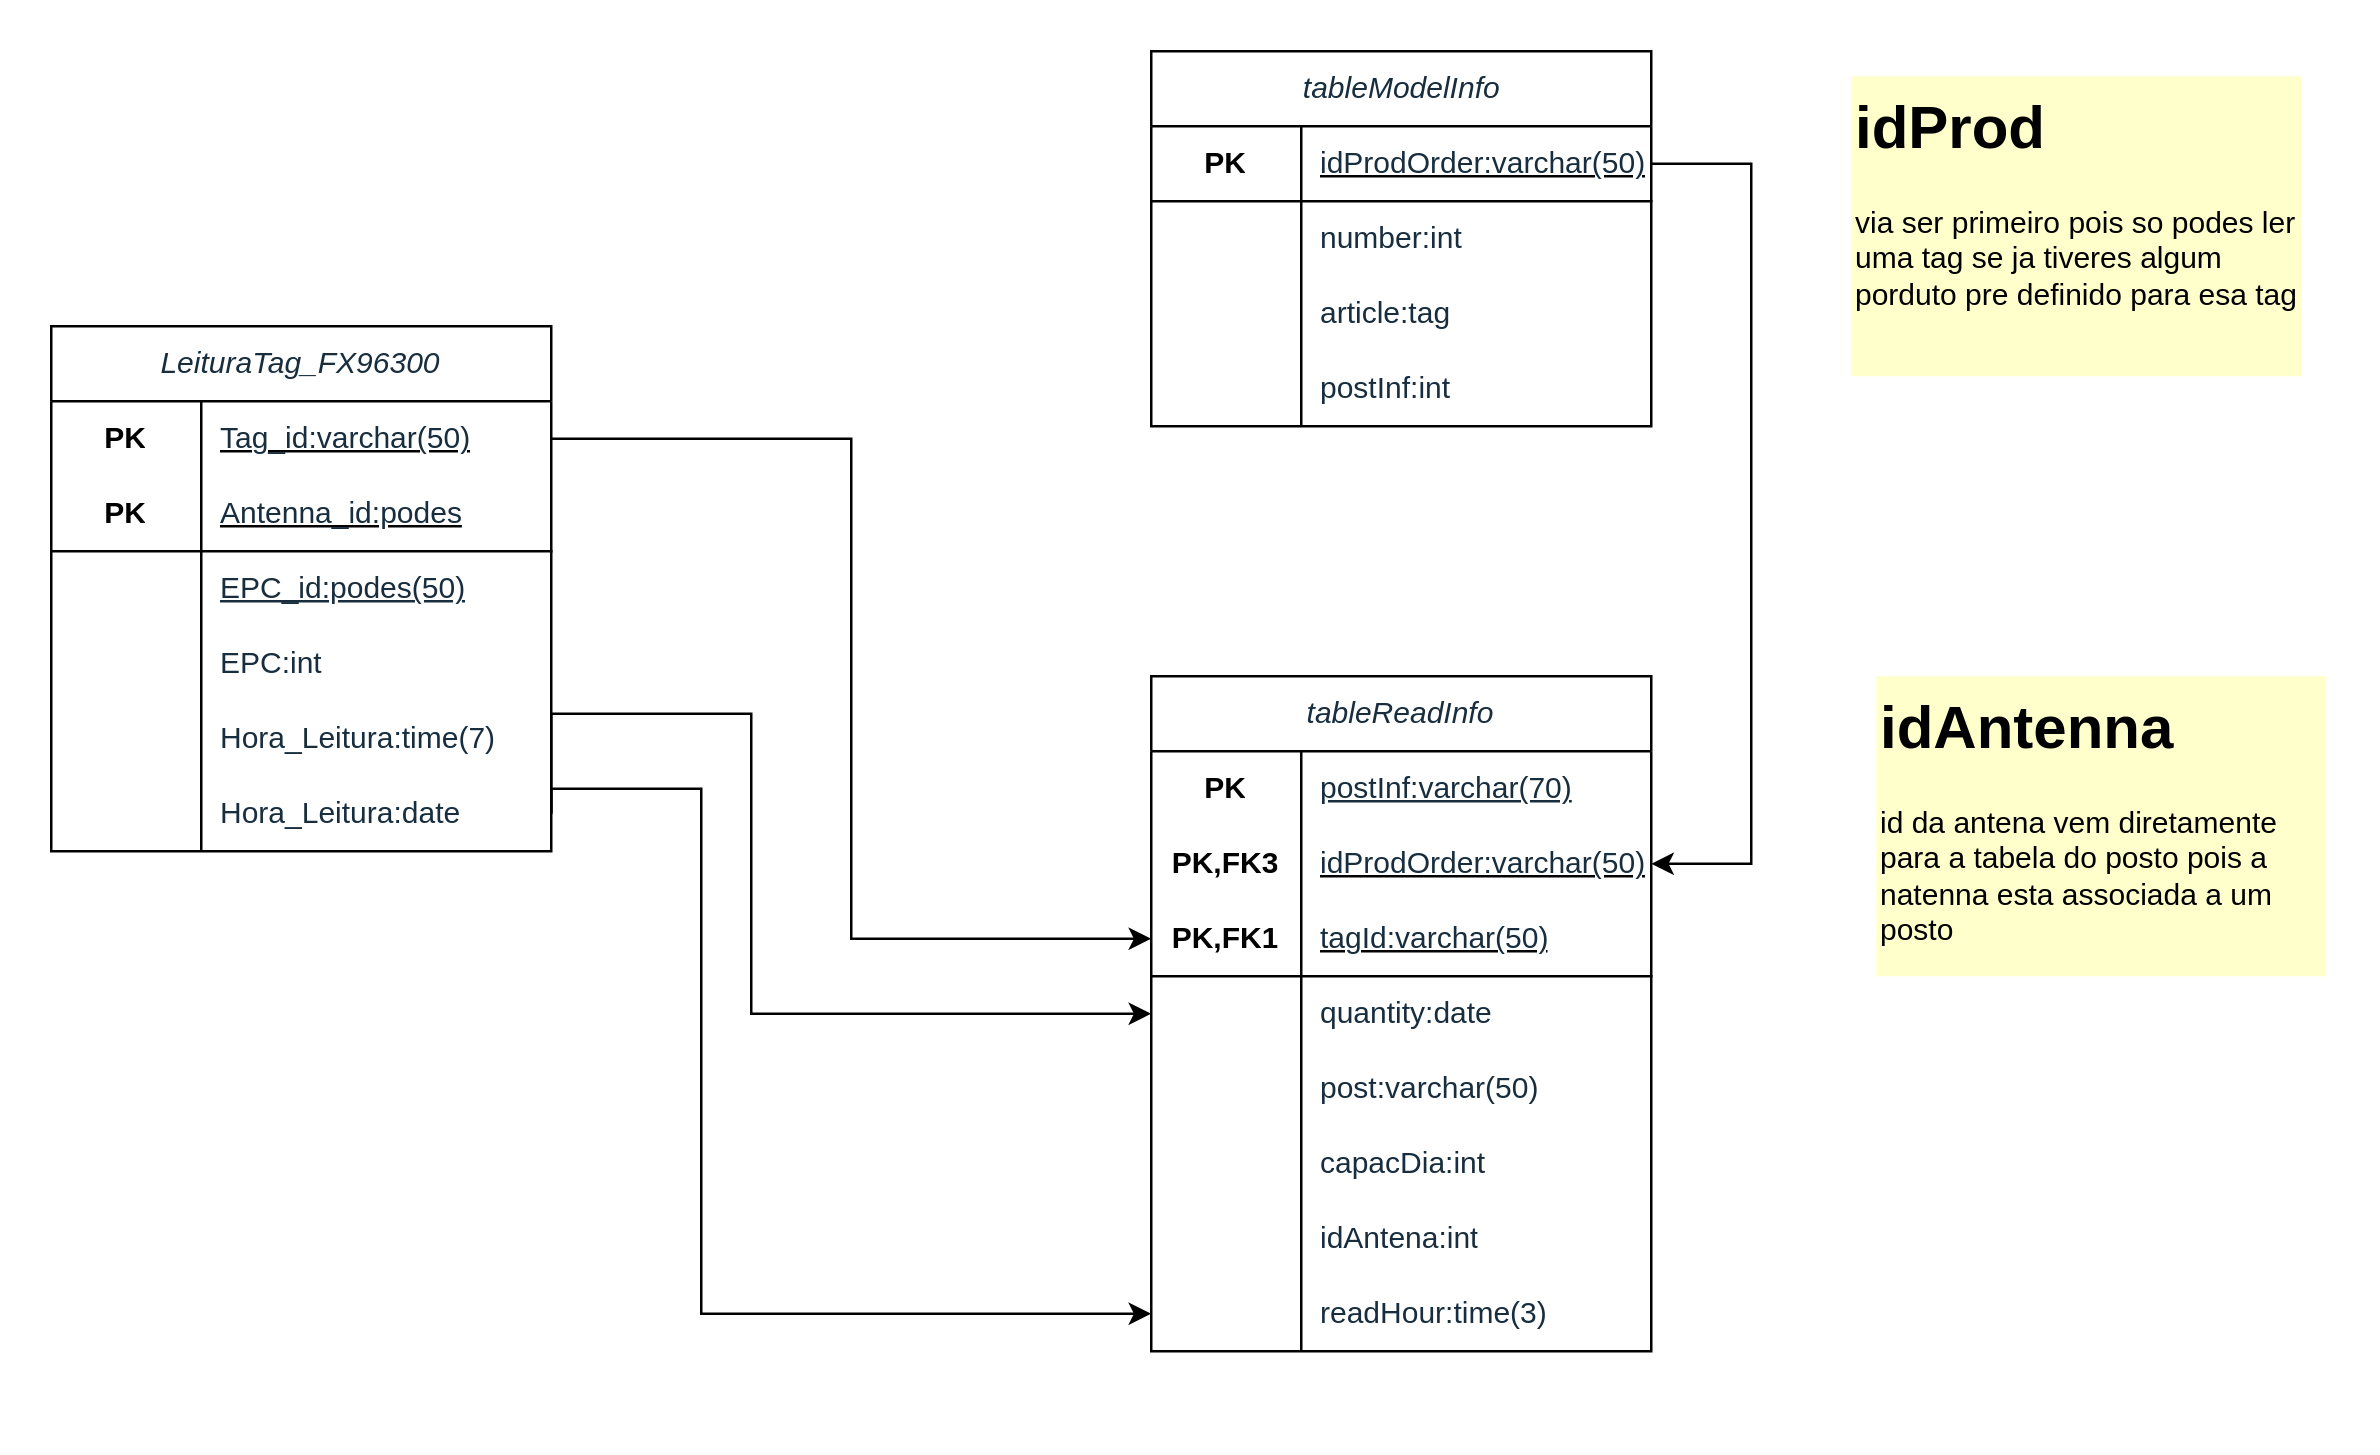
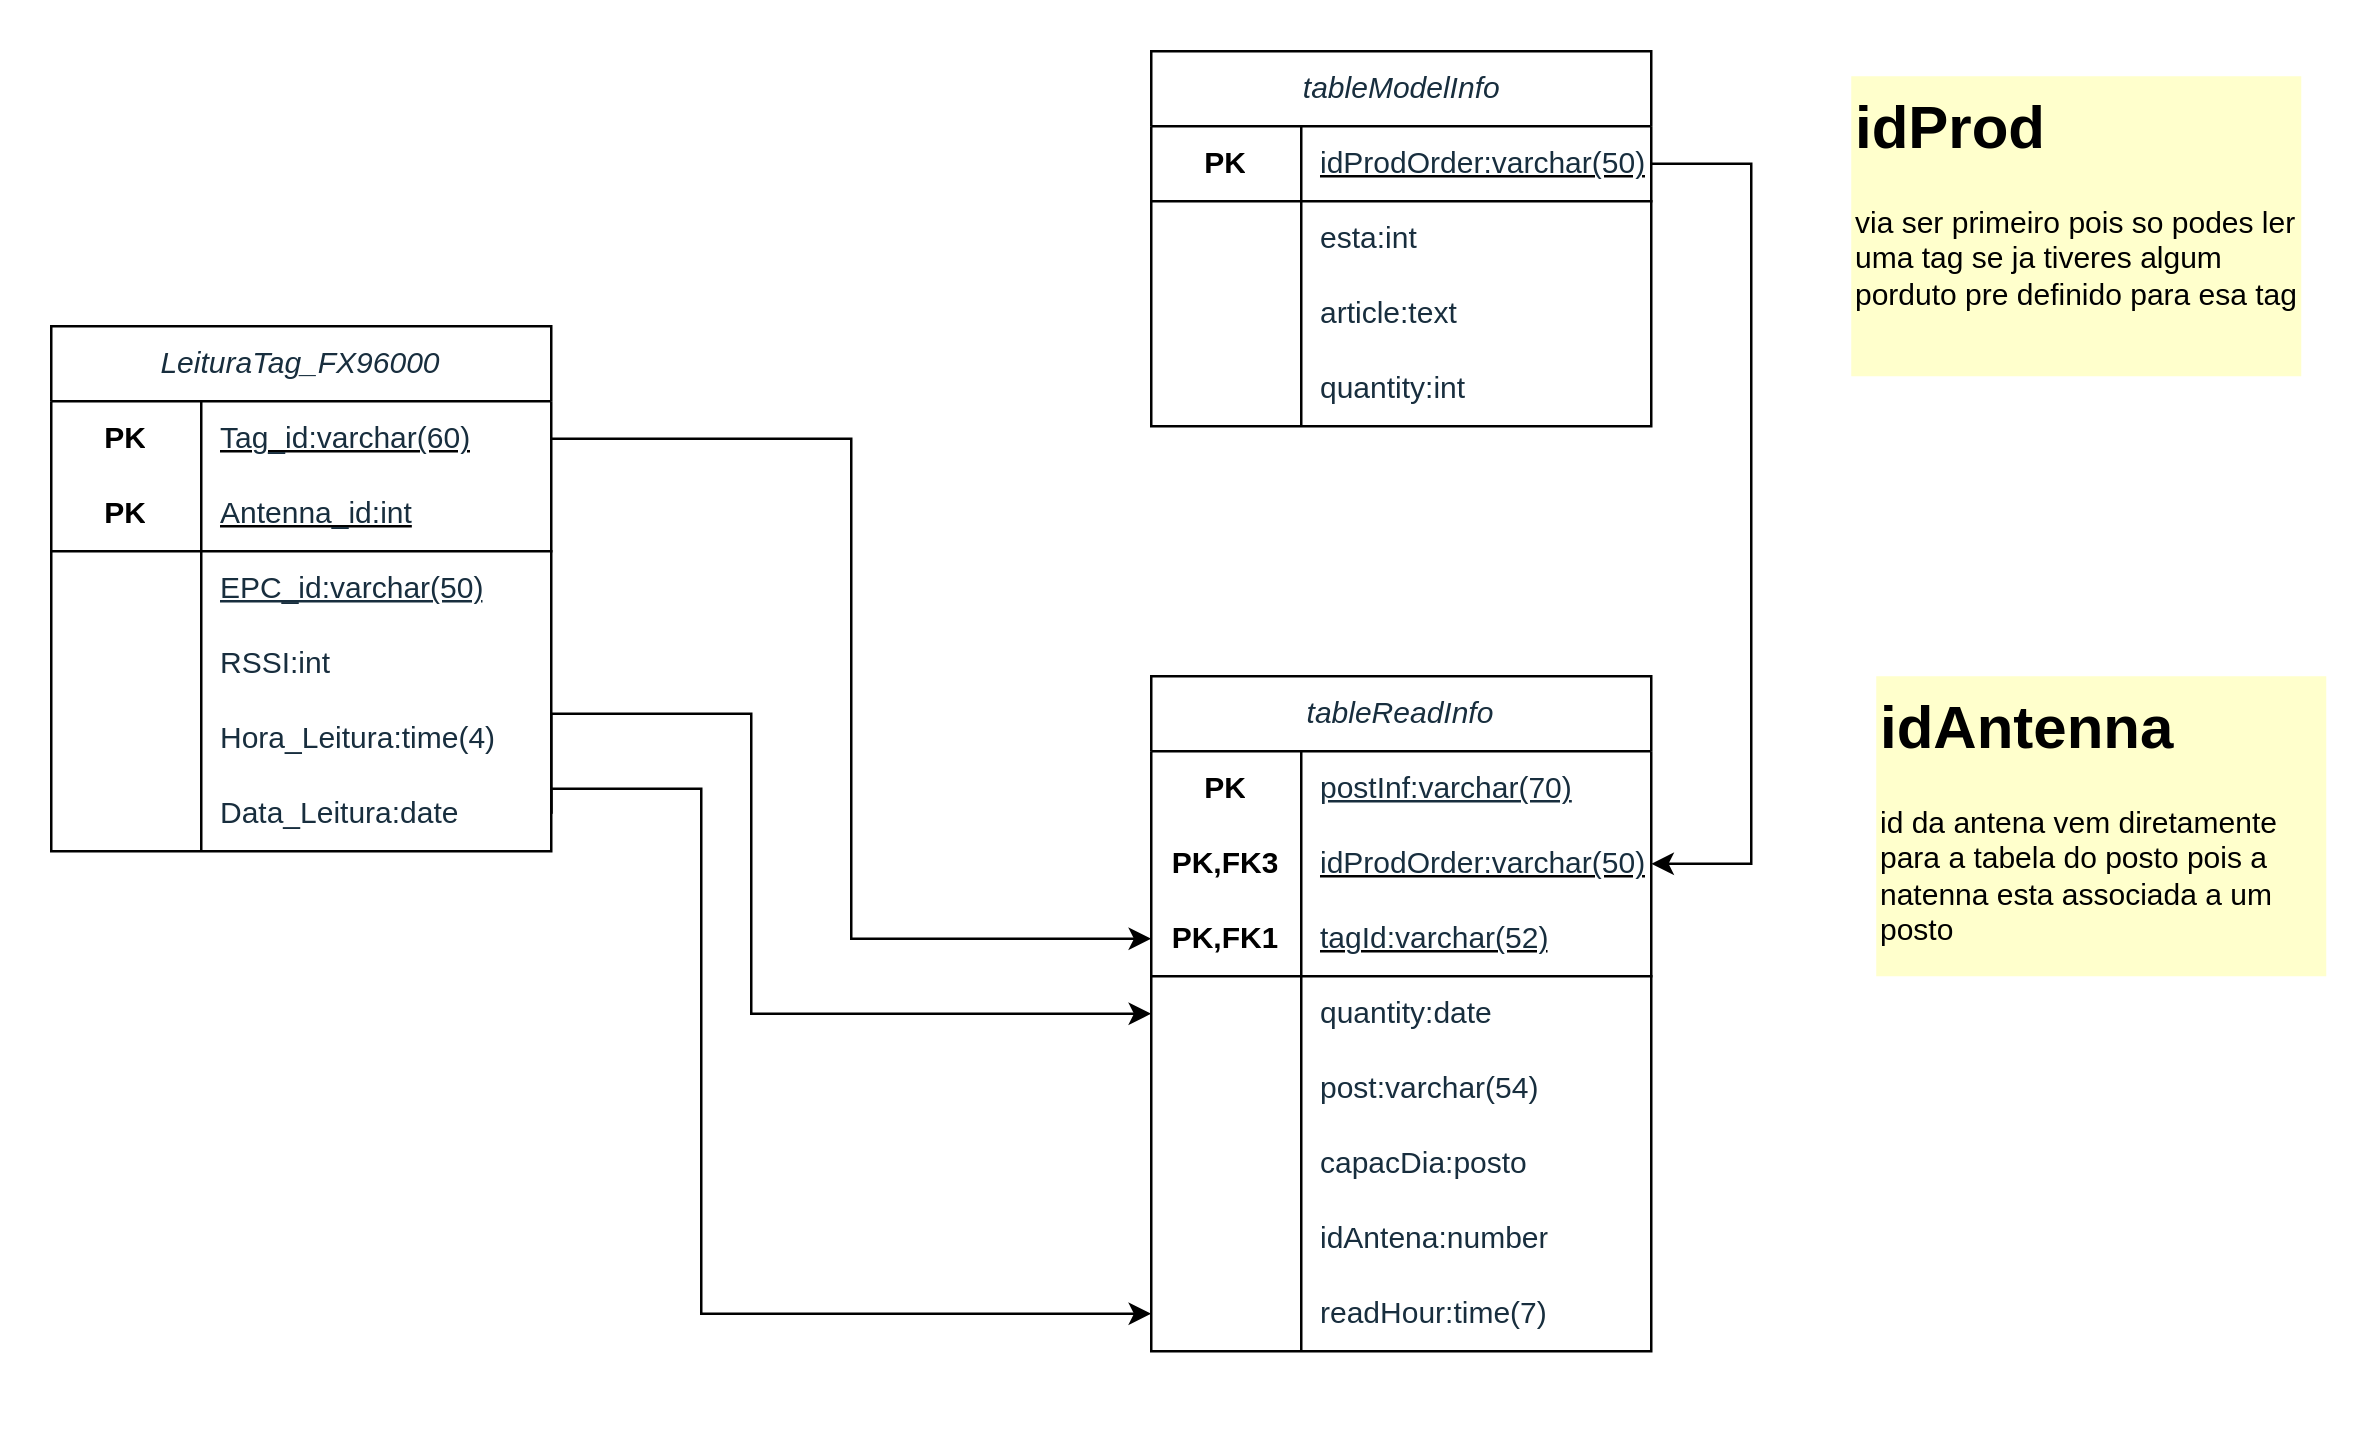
(1397, 239) -> (1381, 239)
(1402, 314) -> (1410, 314)
(301, 364) -> (301, 364)
(1406, 389) -> (1410, 389)
(365, 439) -> (365, 439)
(348, 514) -> (327, 514)
(348, 589) -> (365, 589)
(272, 664) -> (281, 664)
(378, 739) -> (378, 739)
(356, 814) -> (356, 814)
(1460, 939) -> (1460, 939)
(1452, 1089) -> (1452, 1089)
(1410, 1164) -> (1431, 1164)
(1410, 1239) -> (1439, 1239)
(1448, 1314) -> (1448, 1314)
